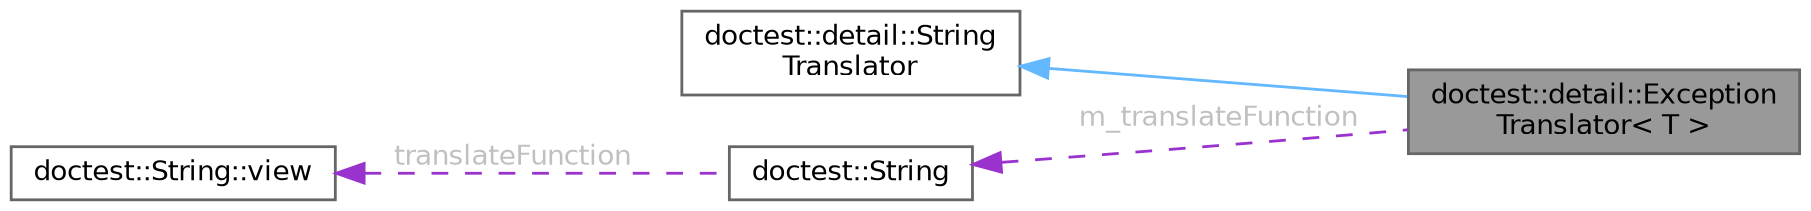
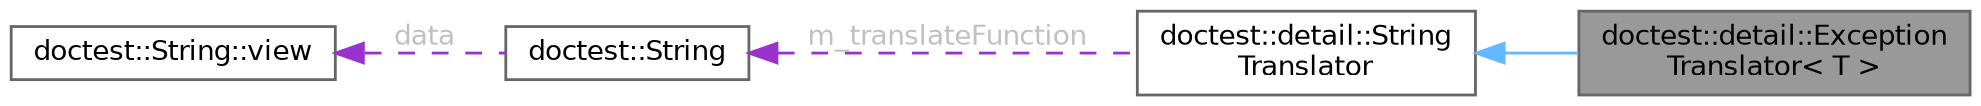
(1205, 147) -> (957, 53)
(509, 158) -> (421, 38)
